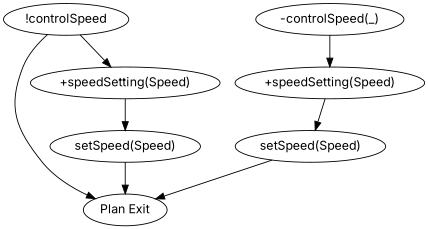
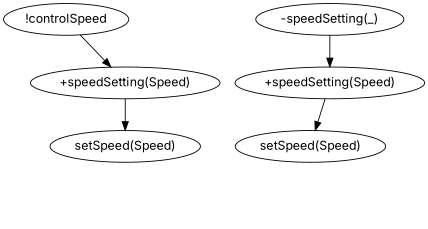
(330, 19) -> (330, 19)
(125, 210) -> none
